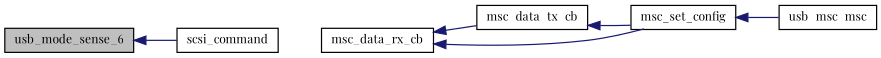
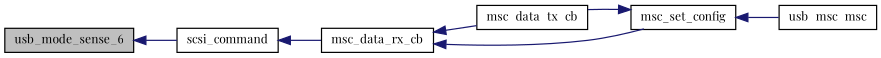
(615, 26) -> (603, 9)
none -> (306, 40)
